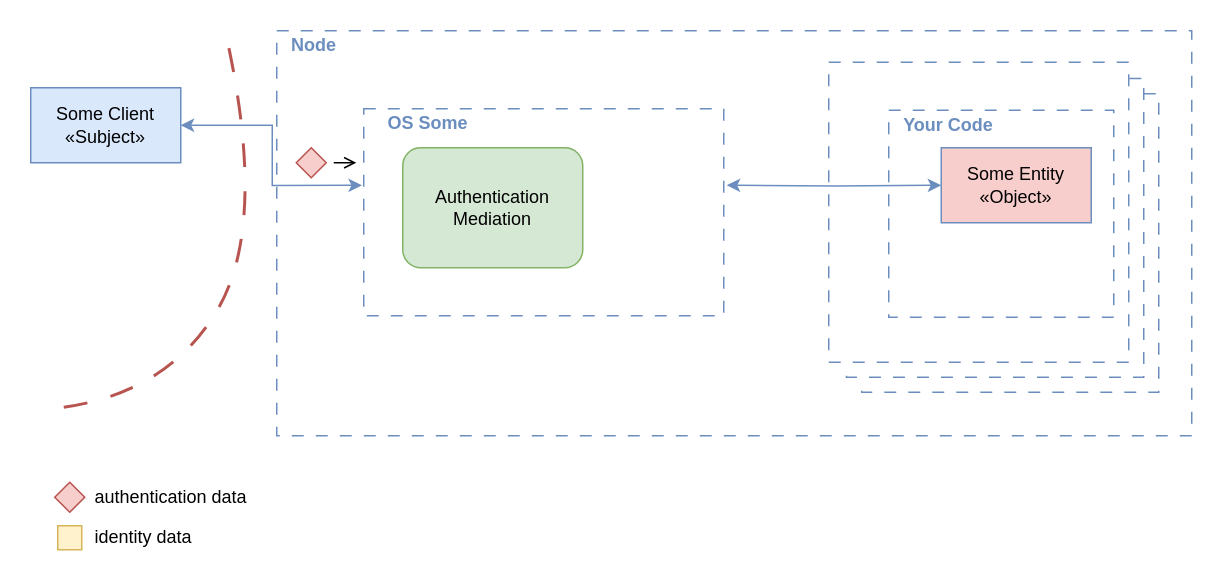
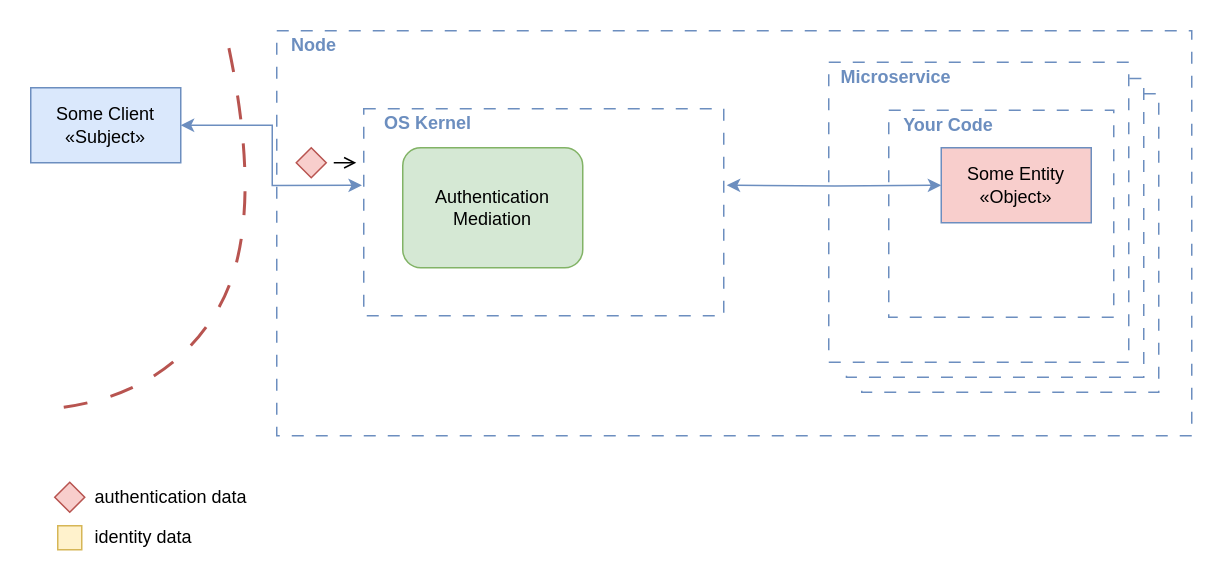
none -> (896, 77)
(428, 124) -> (428, 124)
